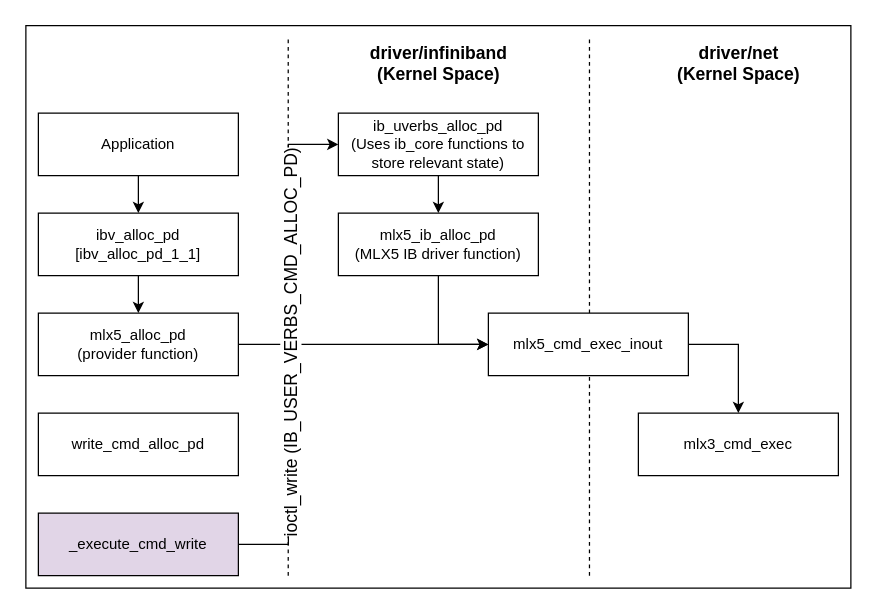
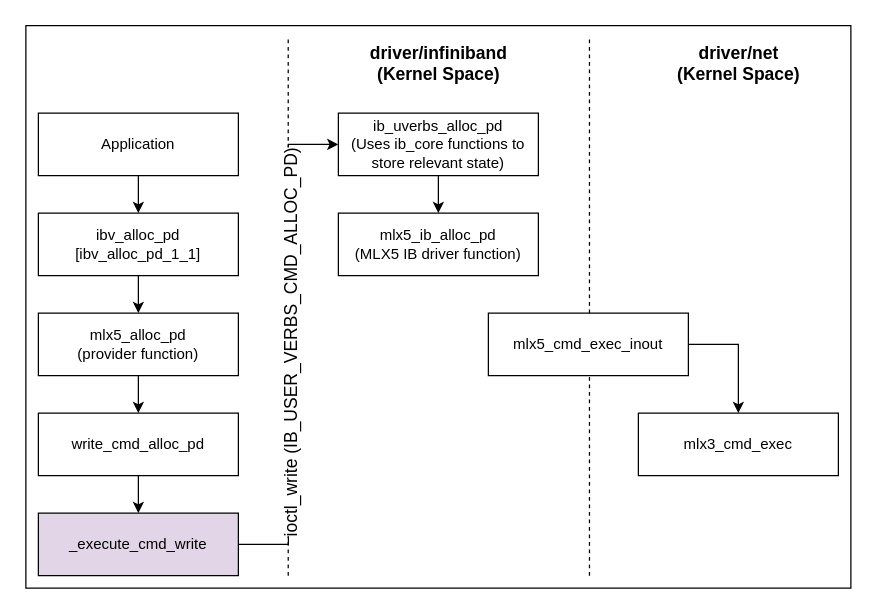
(438, 309) -> none
(368, 344) -> (138, 399)
none -> (138, 499)
